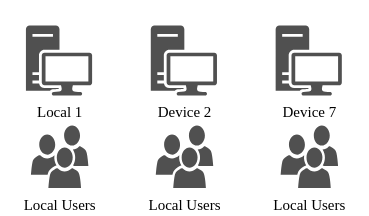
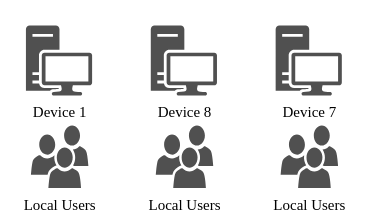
(60, 113) -> (60, 113)
(185, 113) -> (185, 113)
